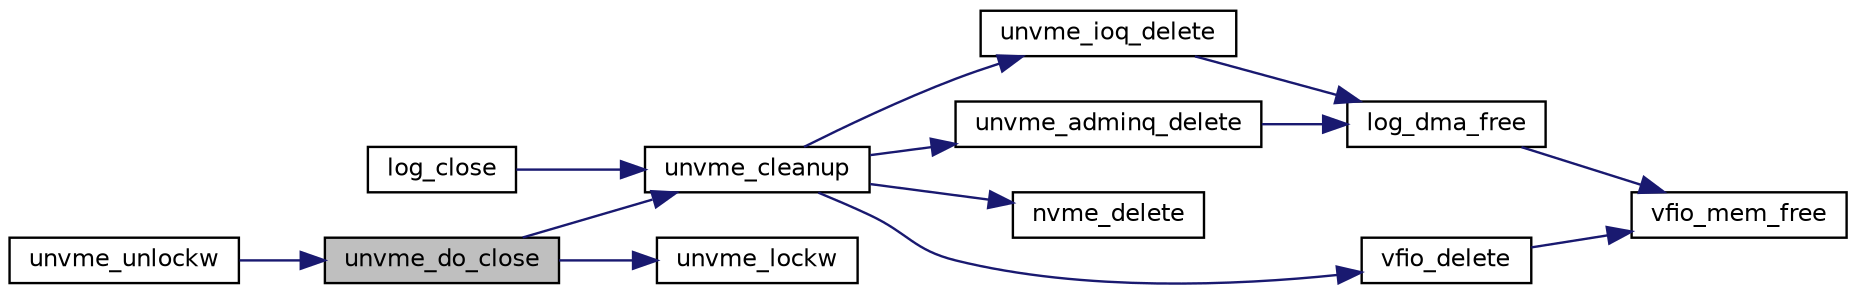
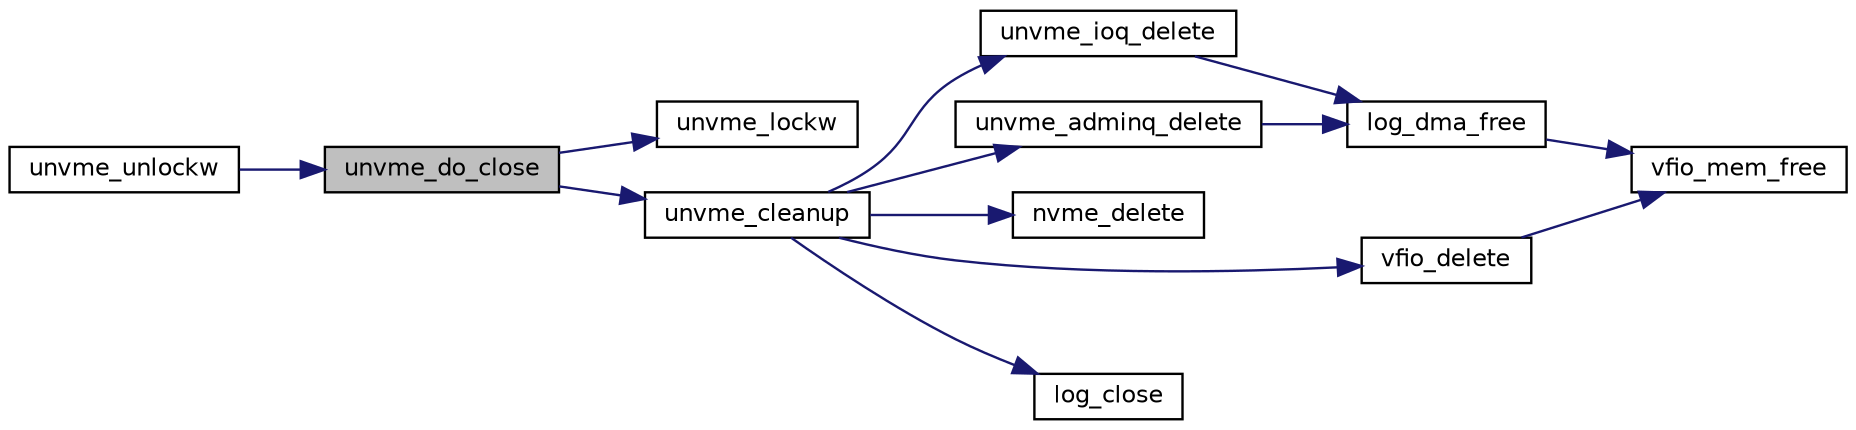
(568, 170) -> (899, 308)
